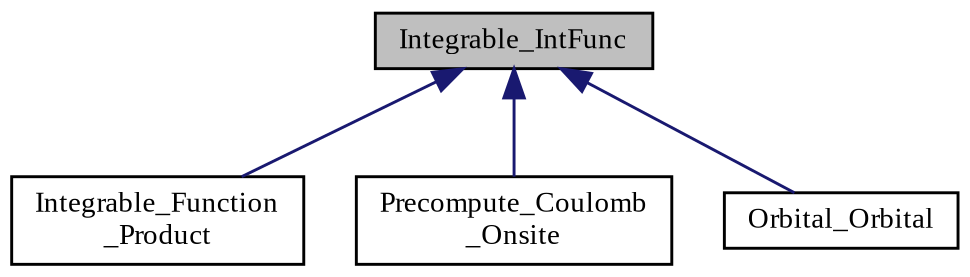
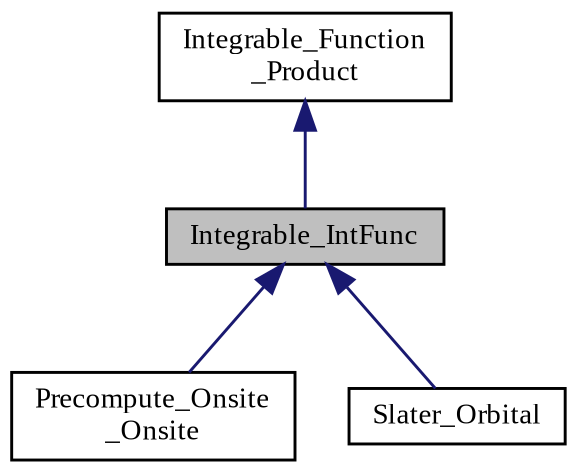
(339, 129) -> (305, 169)
(514, 221) -> (153, 416)
(841, 221) -> (457, 416)
